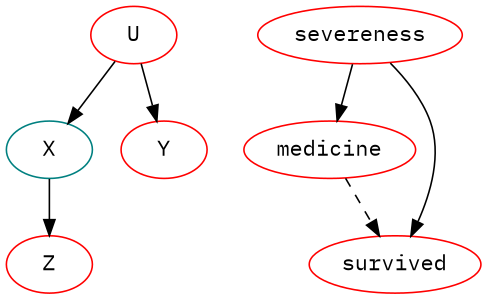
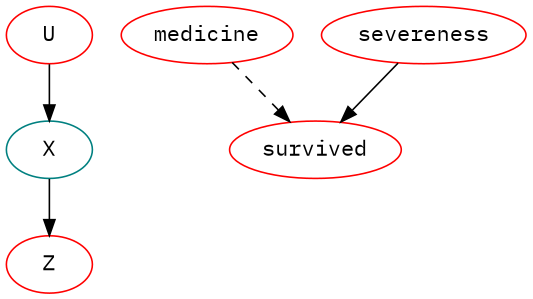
(347, 85) -> none
(164, 150) -> none
